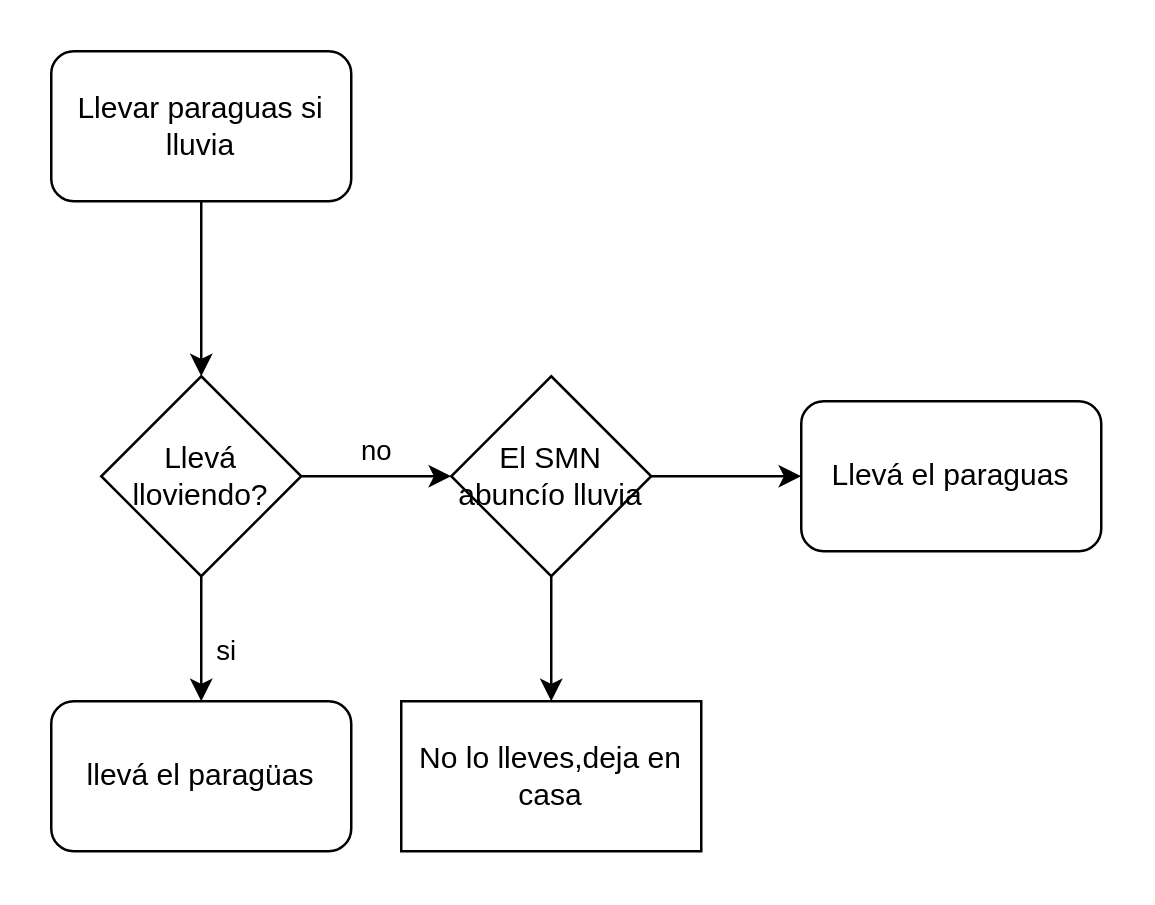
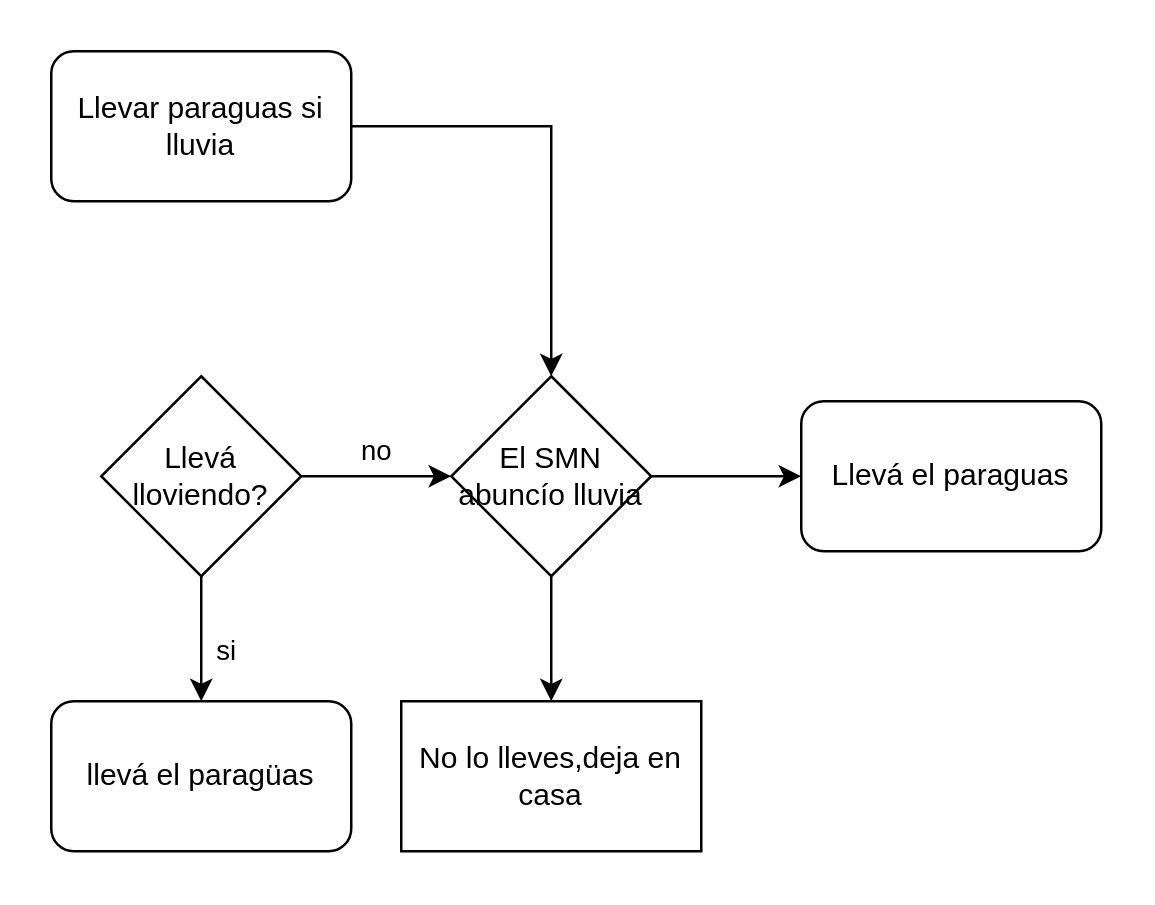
(201, 280) -> (551, 143)
